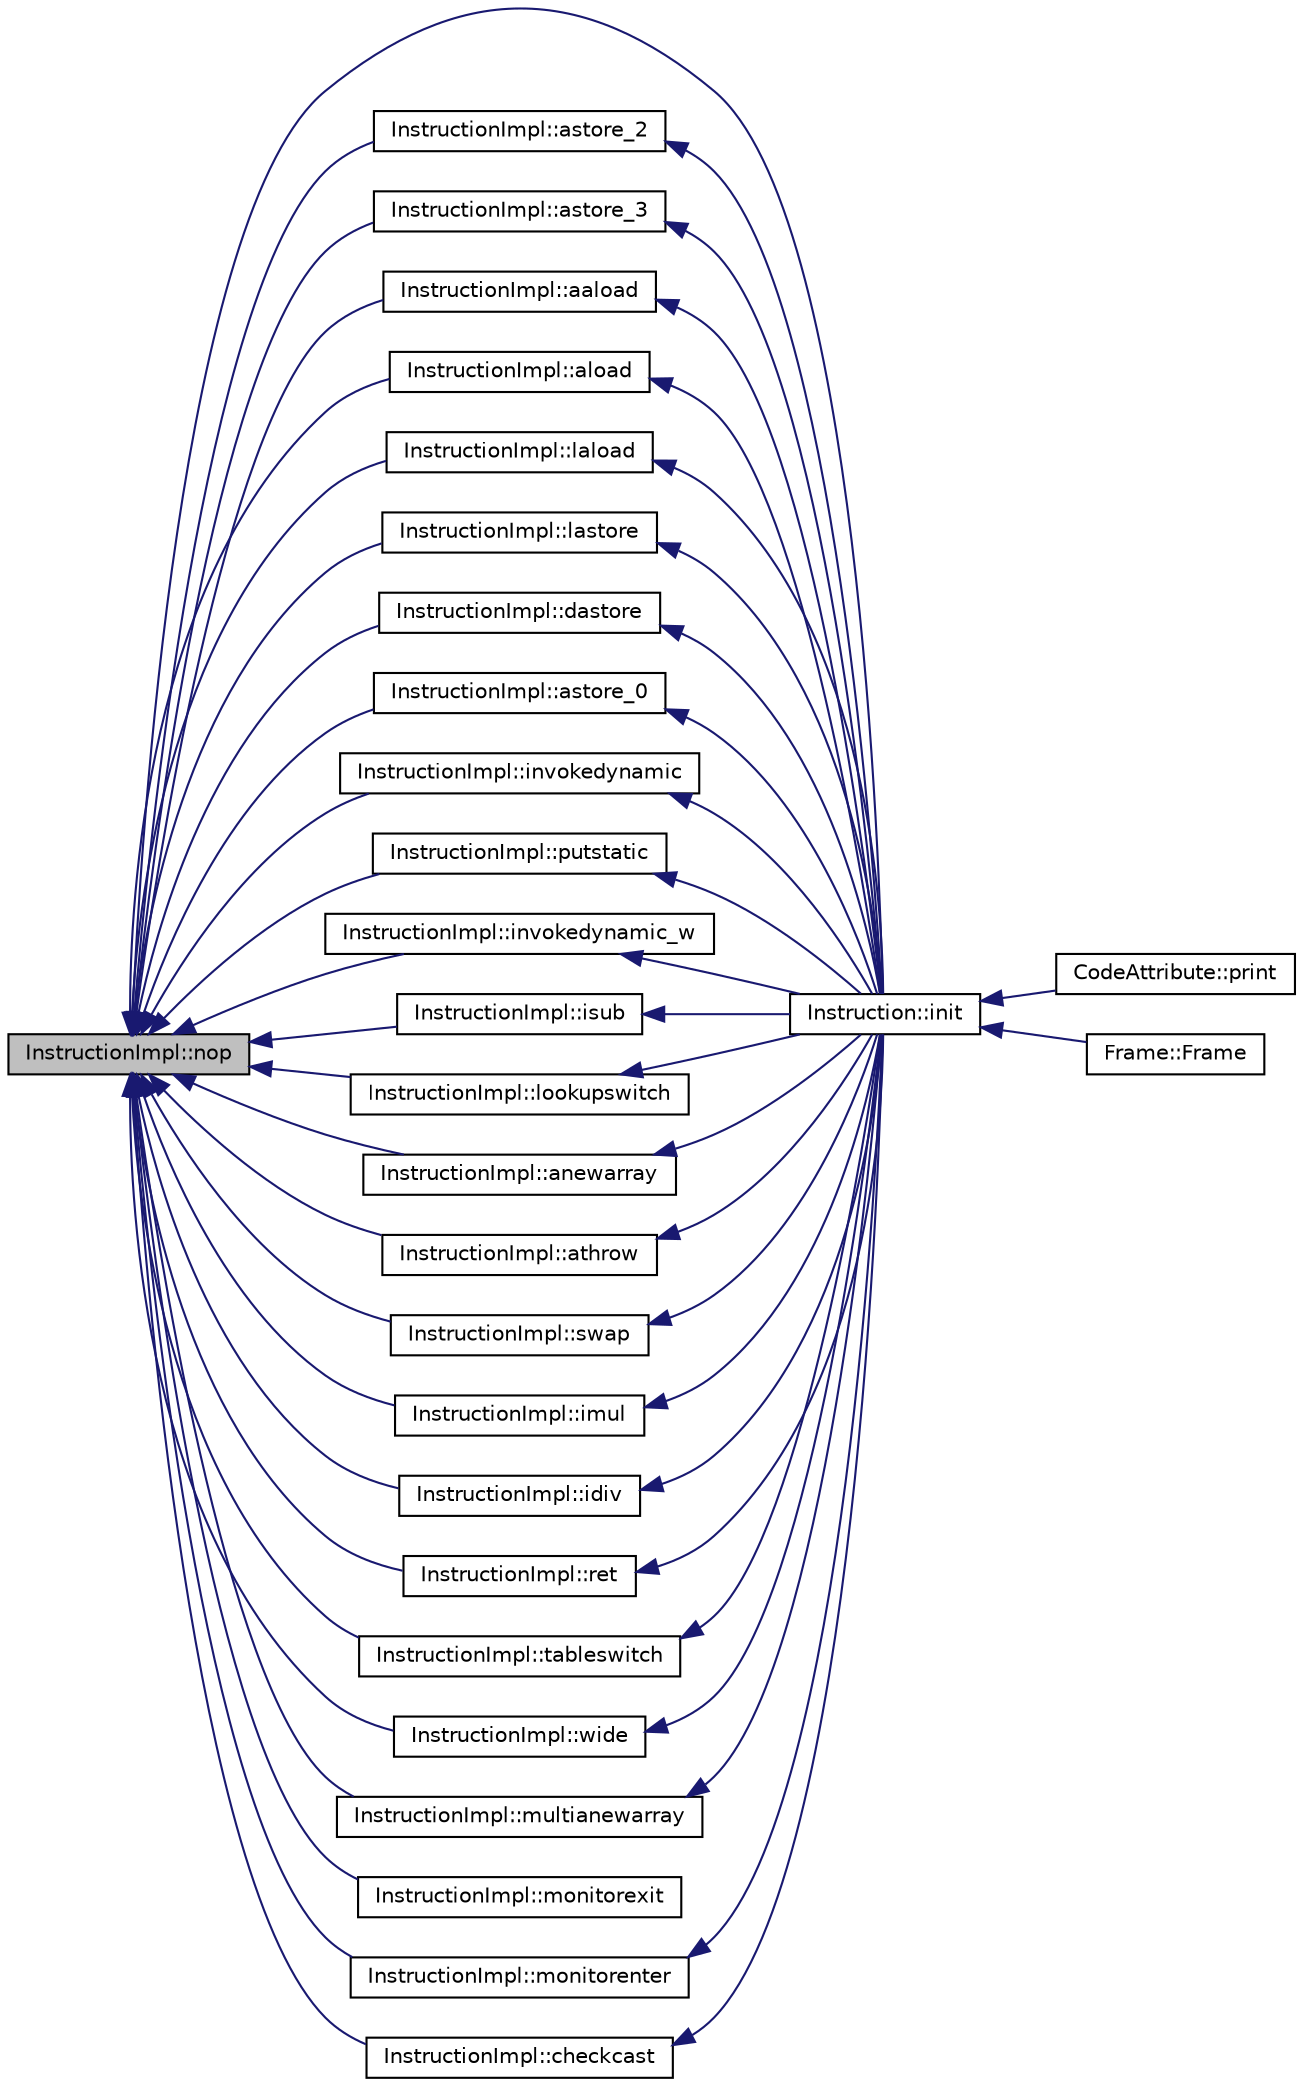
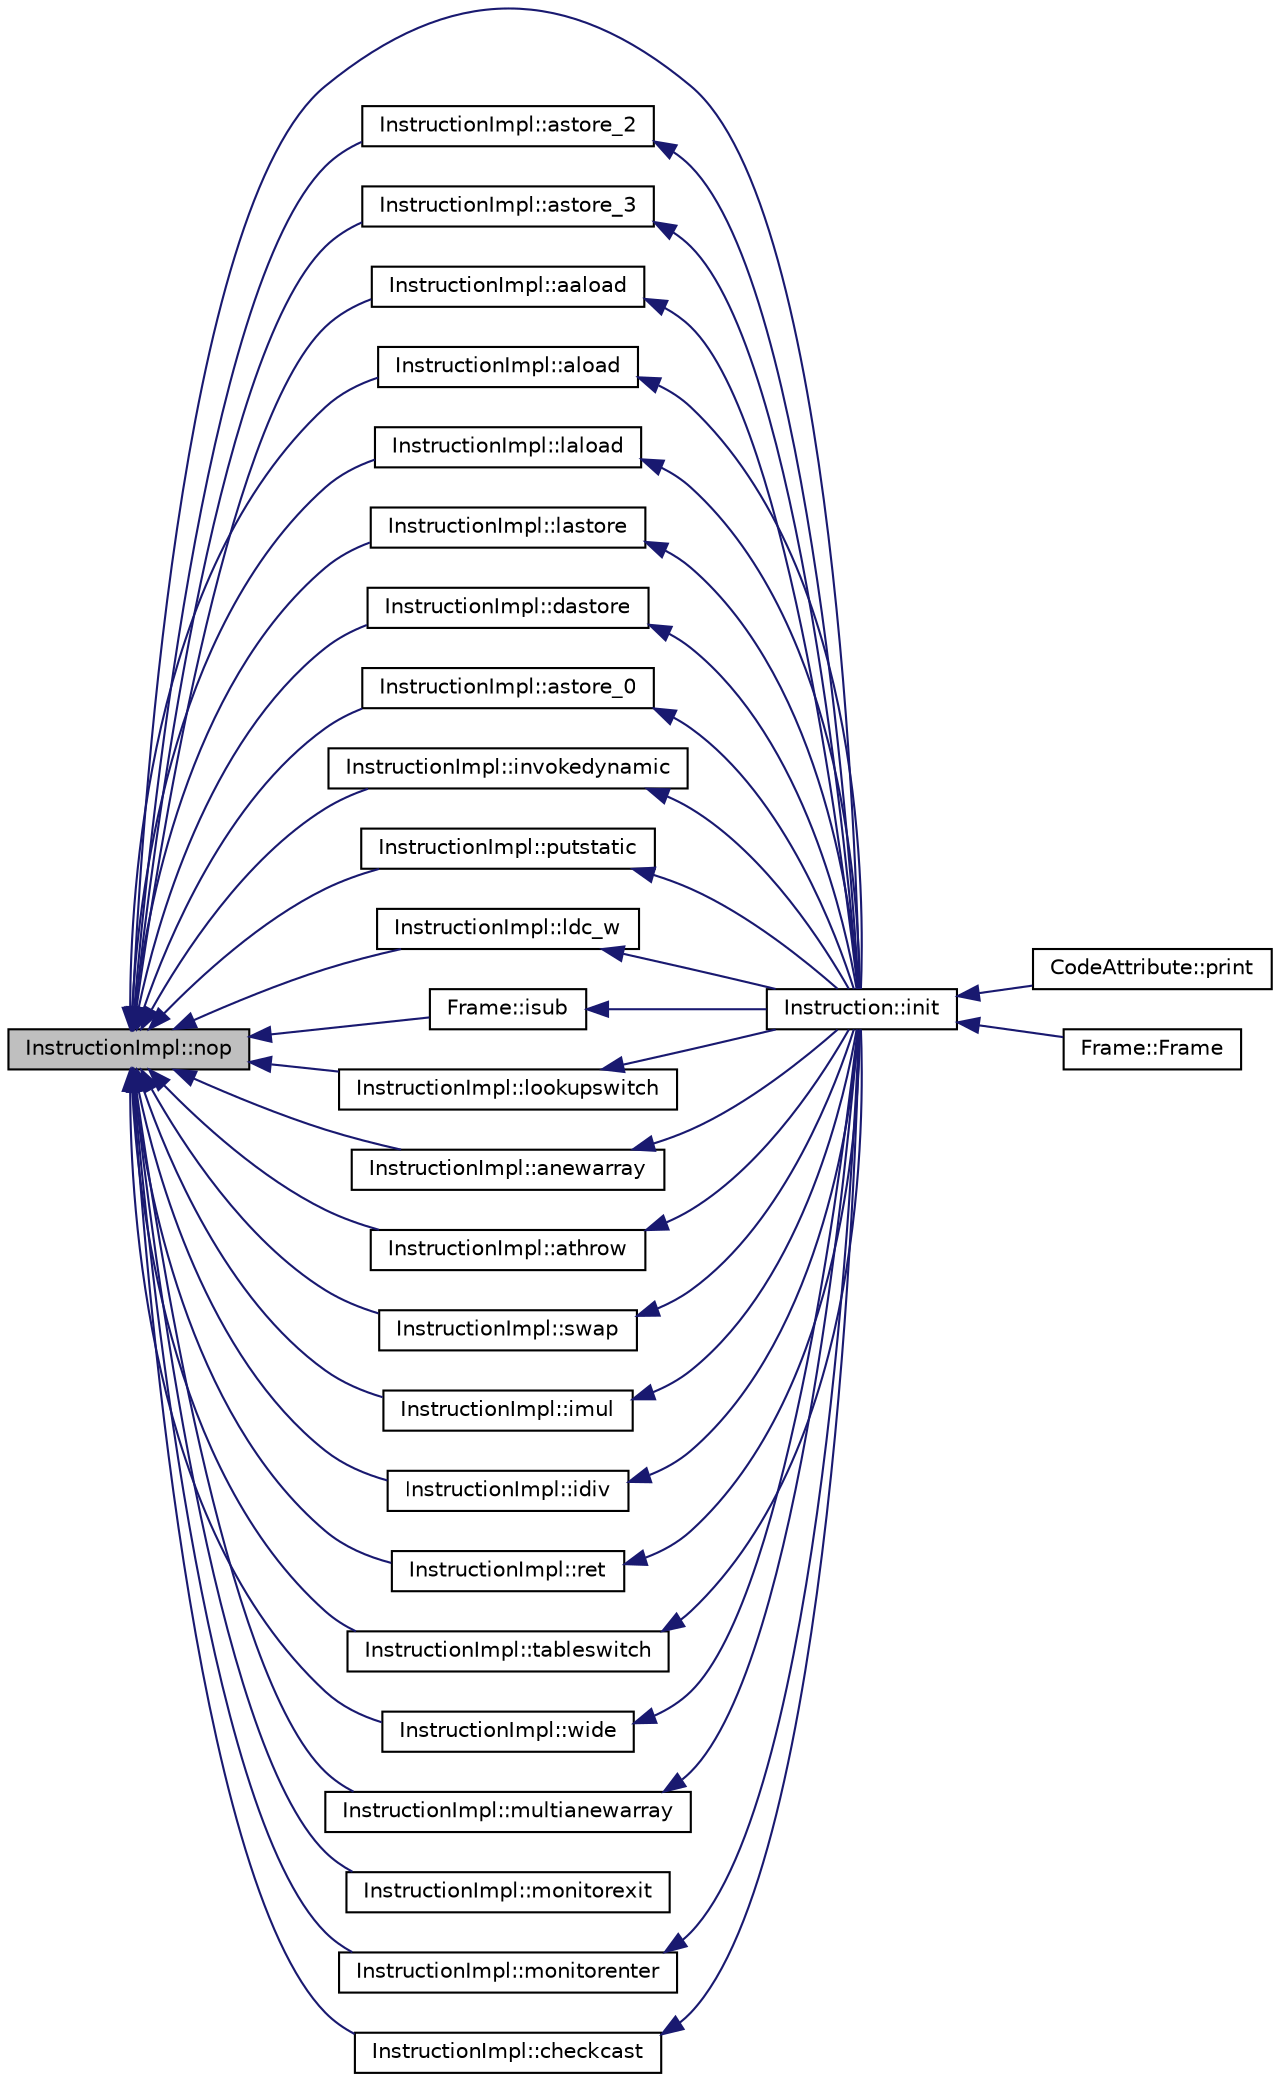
(520, 934) -> (508, 929)
(520, 1014) -> (508, 1009)
